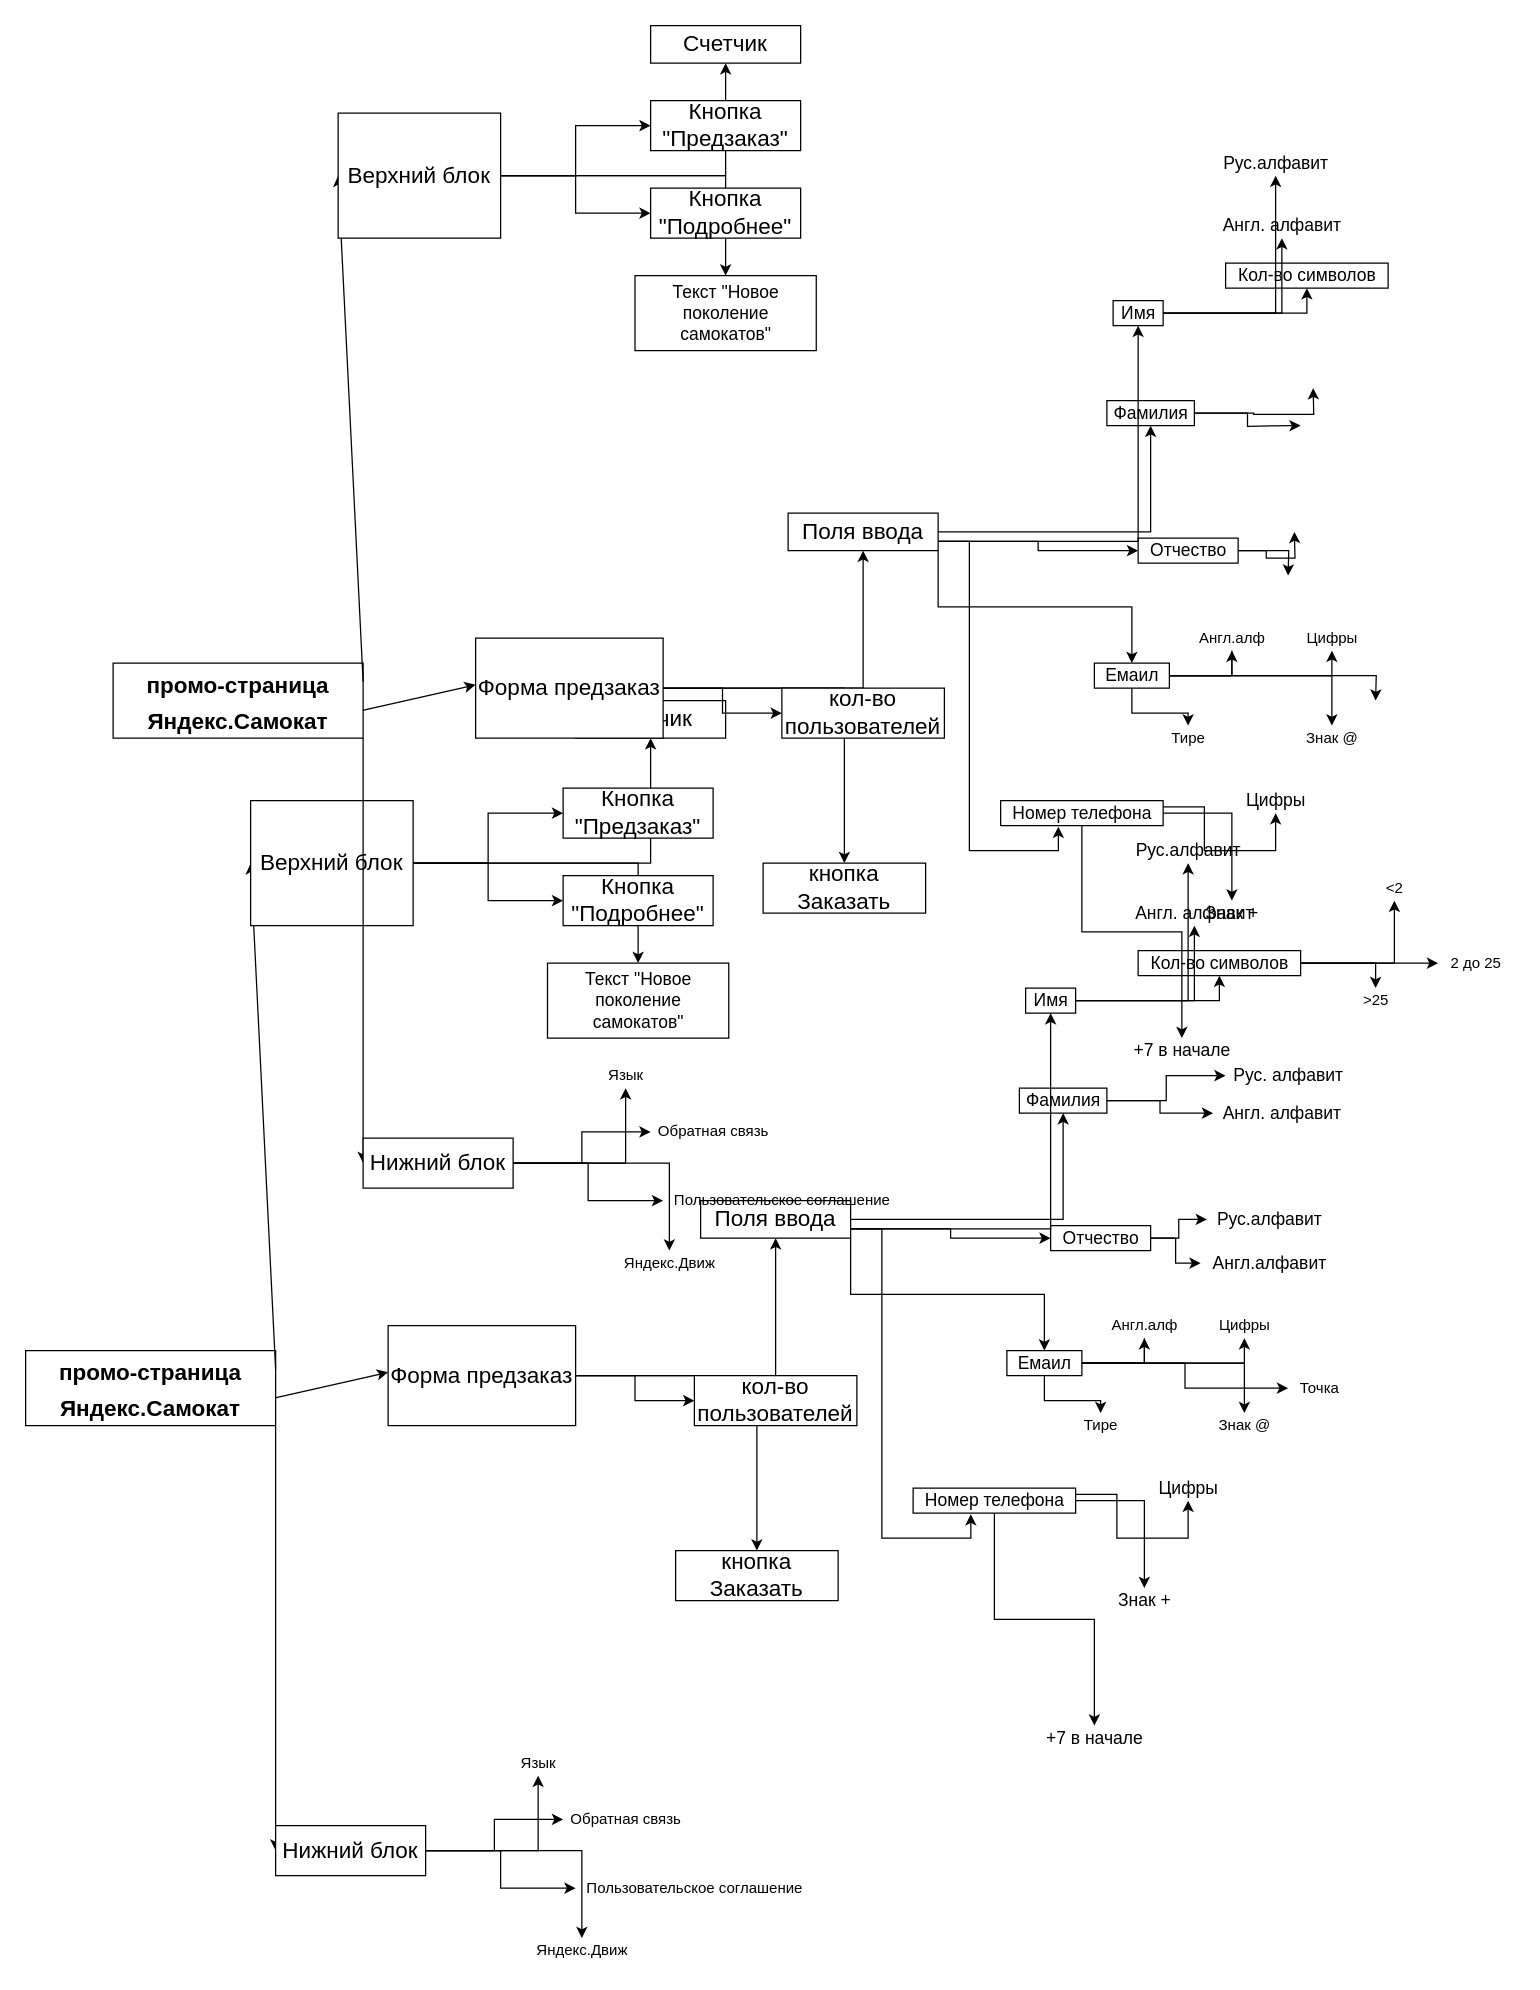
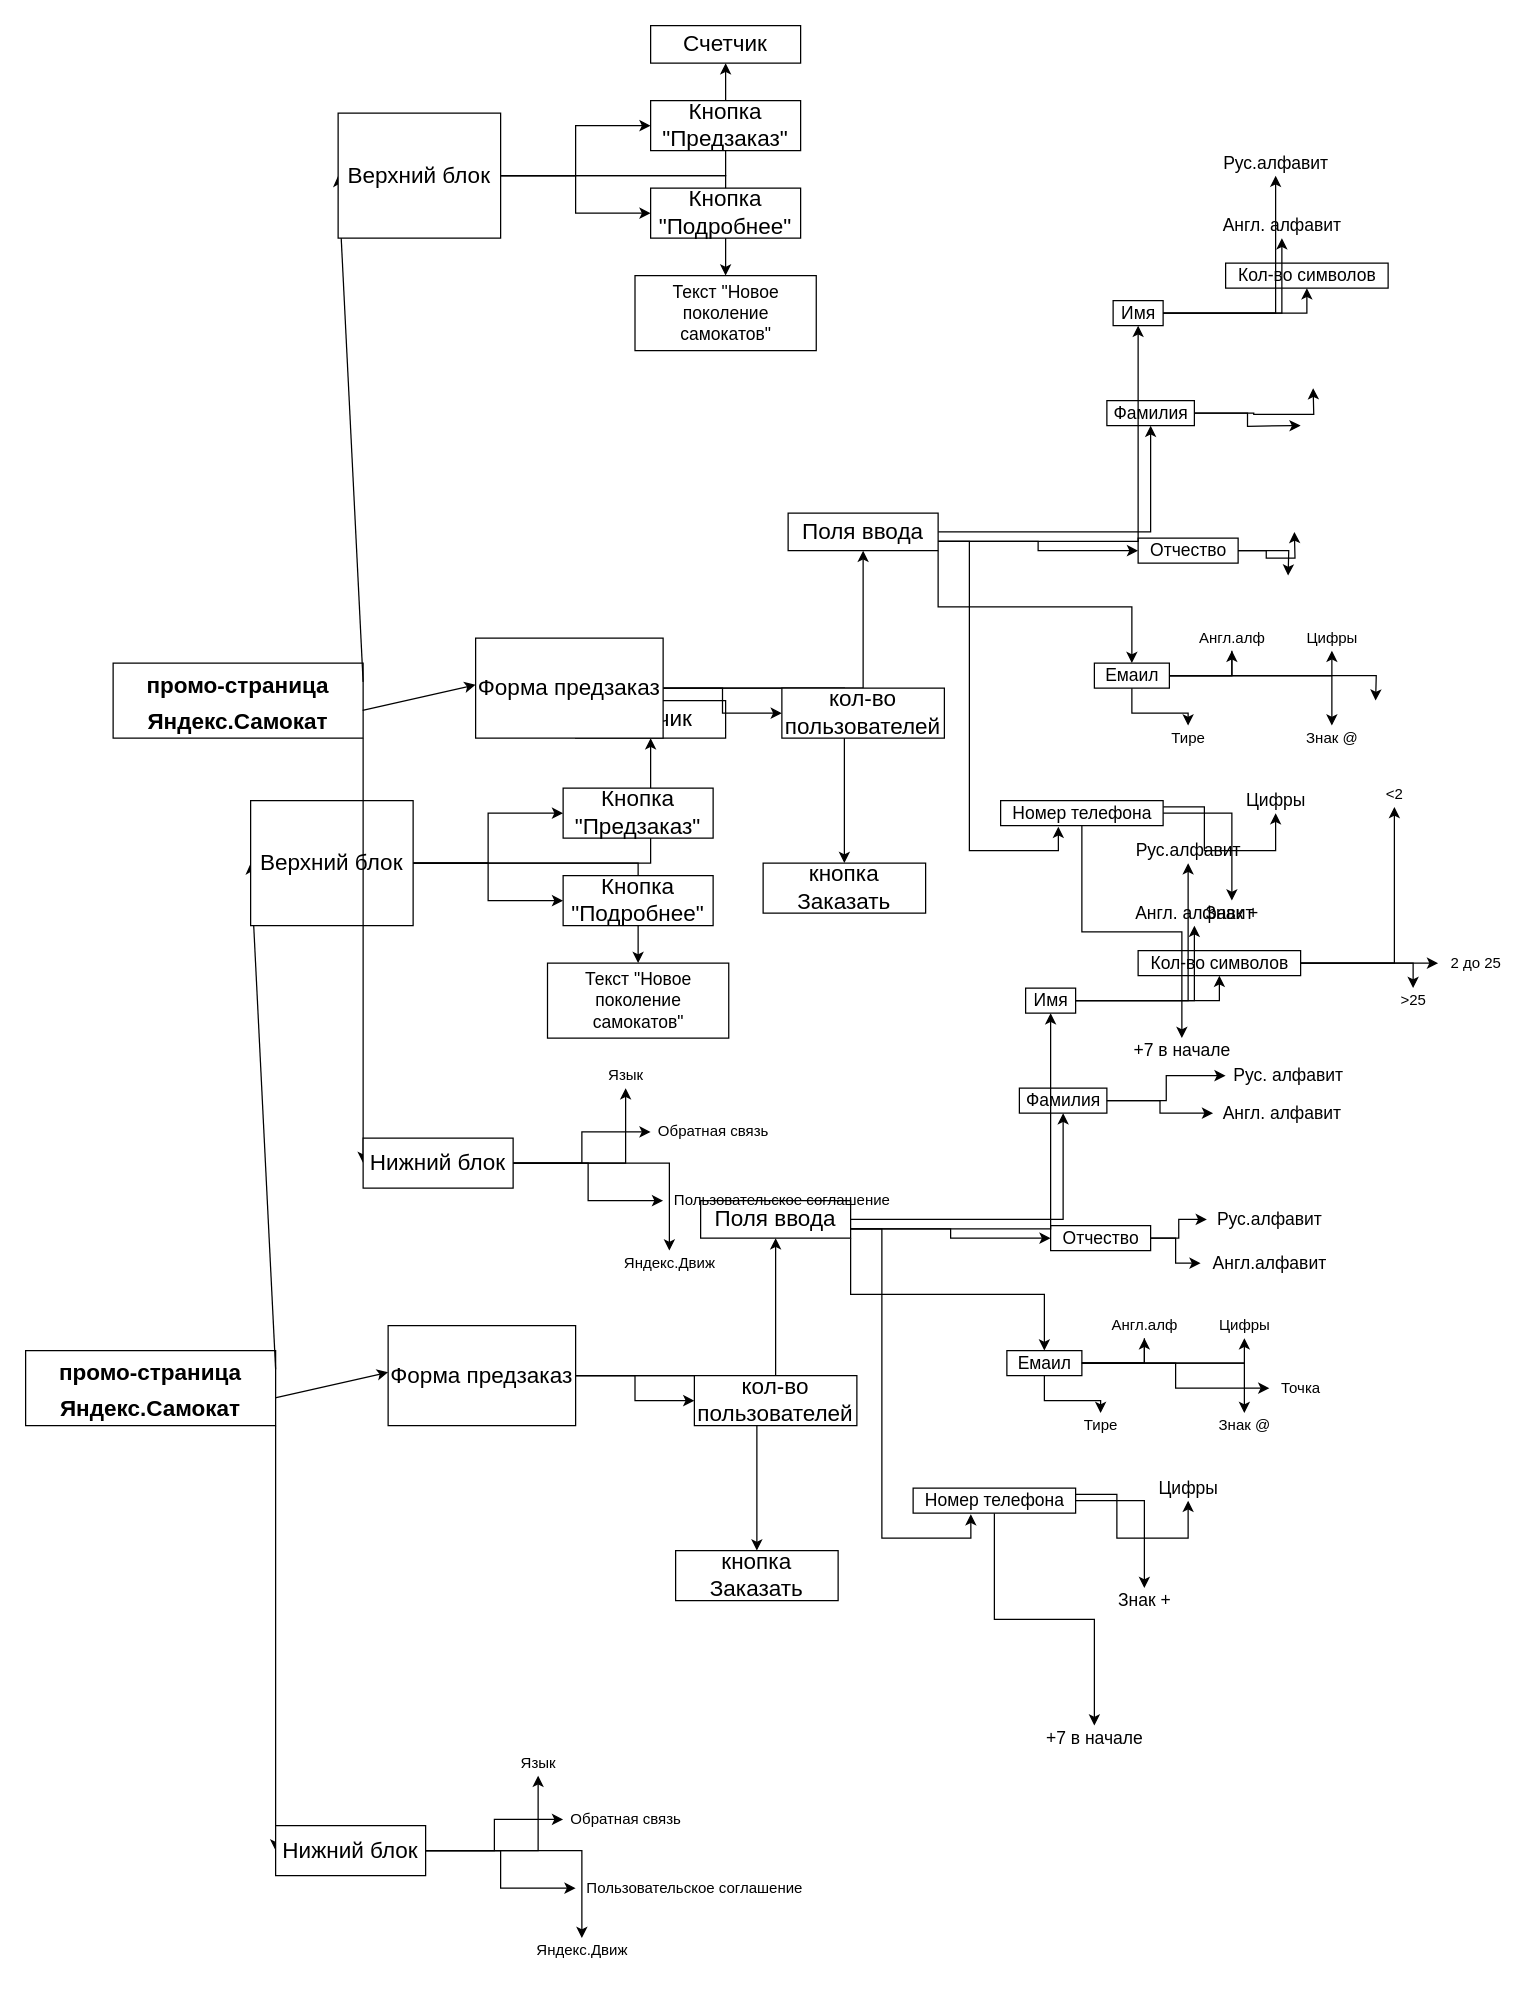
(1394, 888) -> (1394, 794)
(1376, 1001) -> (1413, 1001)
(1319, 1388) -> (1301, 1388)
